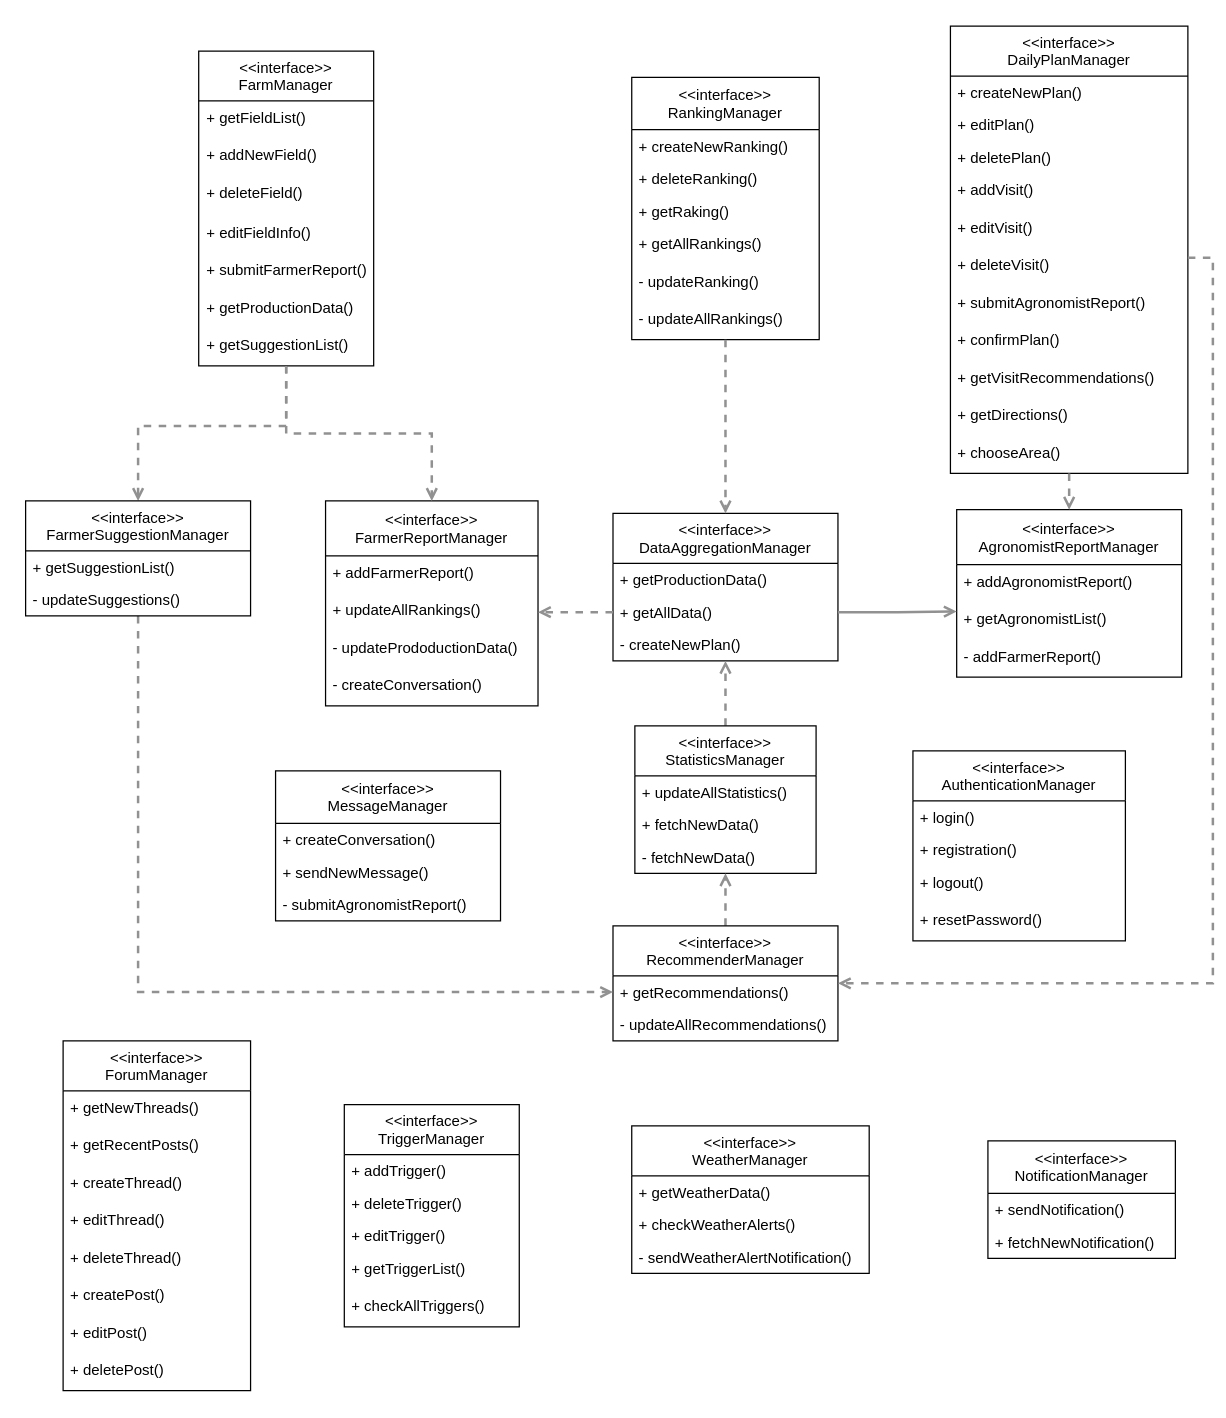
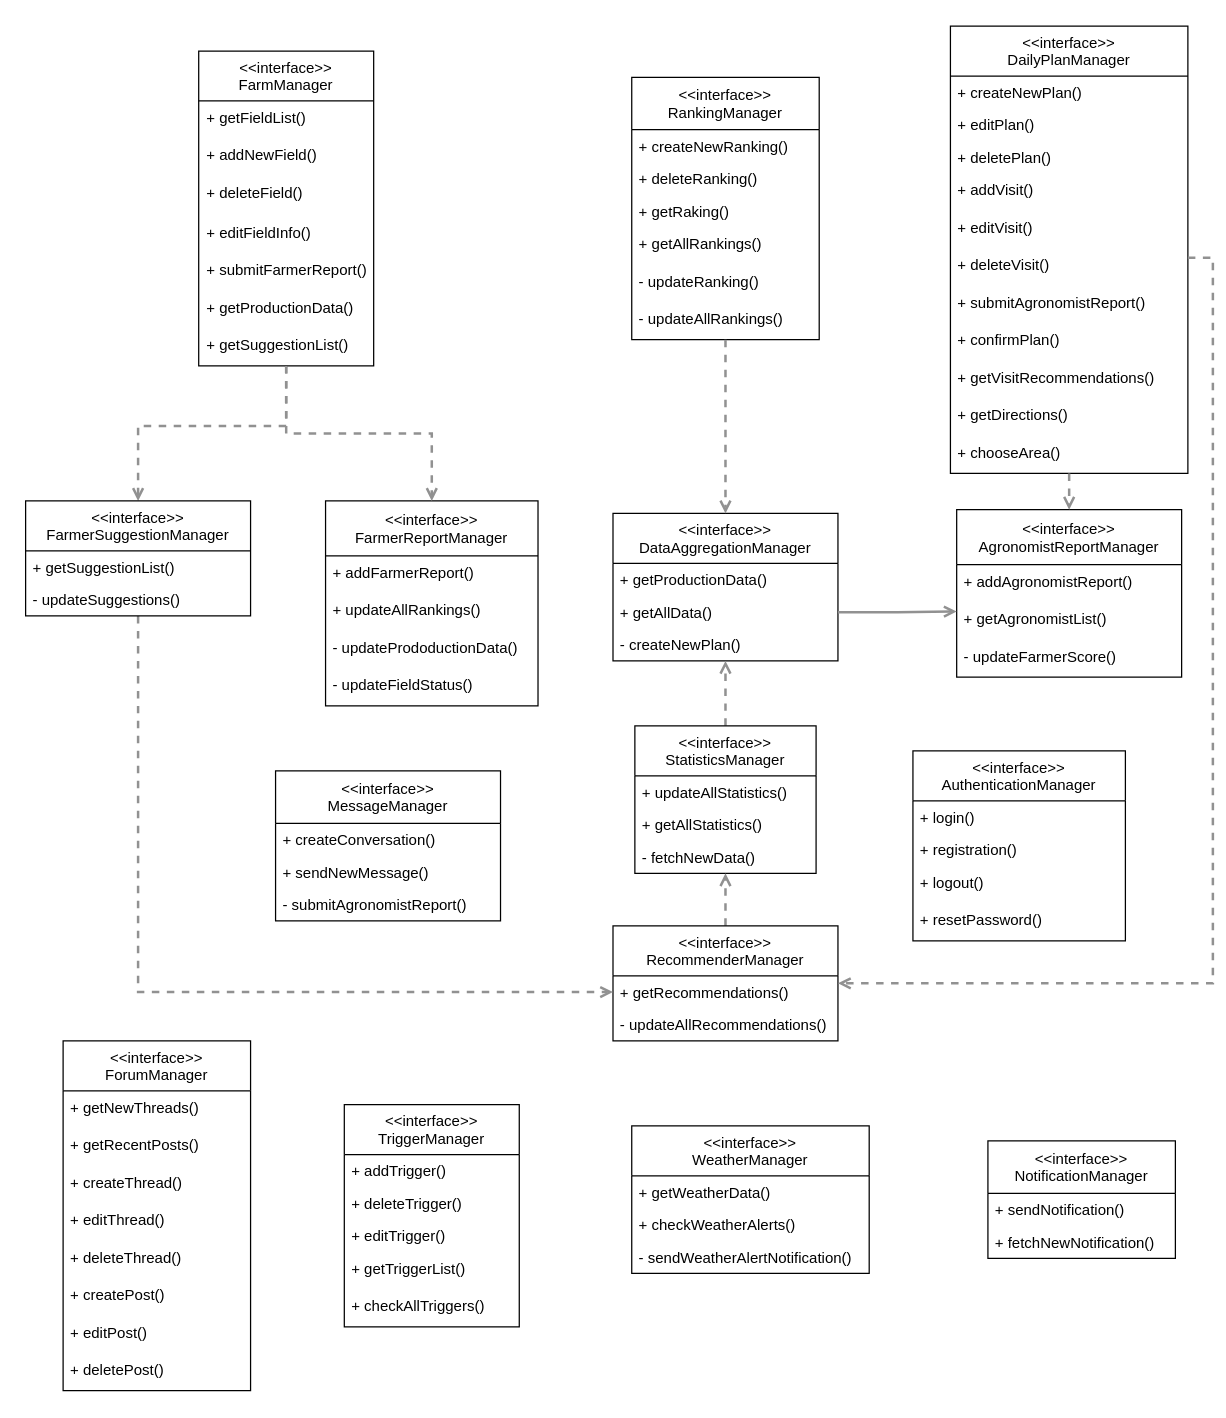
(579, 612) -> none
(1042, 657) -> (1051, 657)
(422, 686) -> (415, 686)
(707, 825) -> (716, 825)
